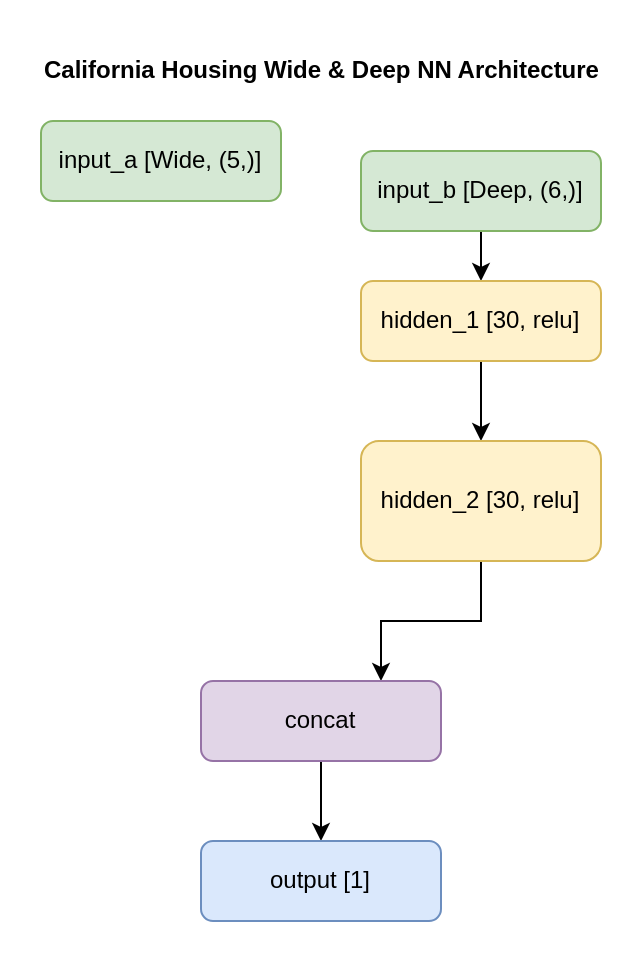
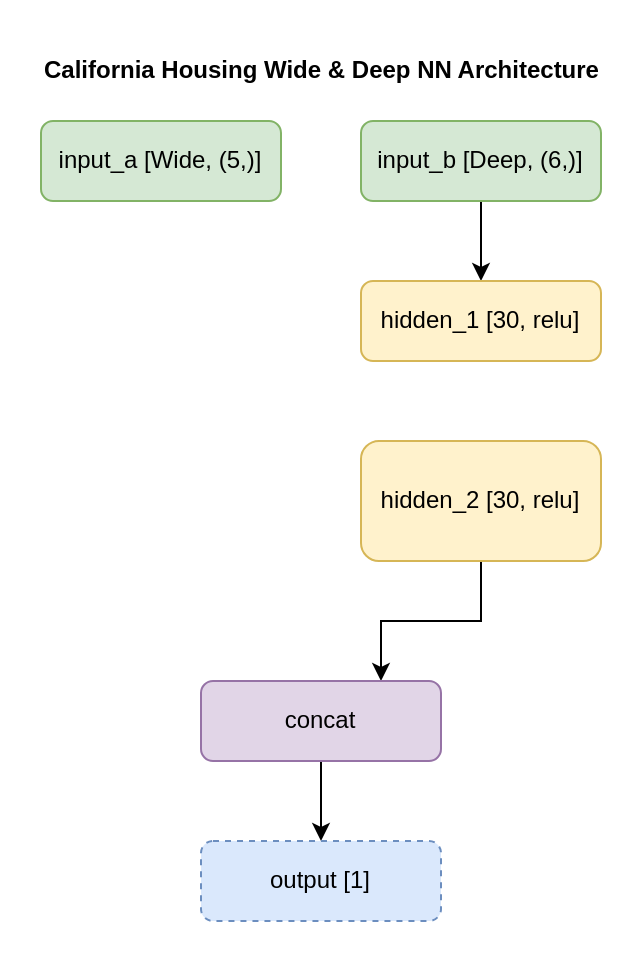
(481, 191) -> (481, 161)
(481, 394) -> none
(321, 881) -> (321, 881)
